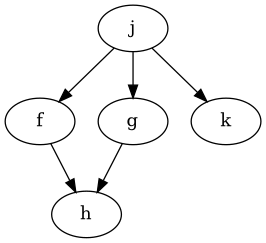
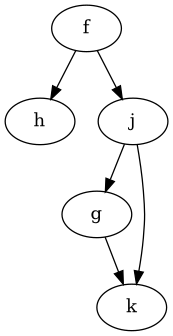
(91, 70) -> (107, 69)
(113, 162) -> (112, 255)
